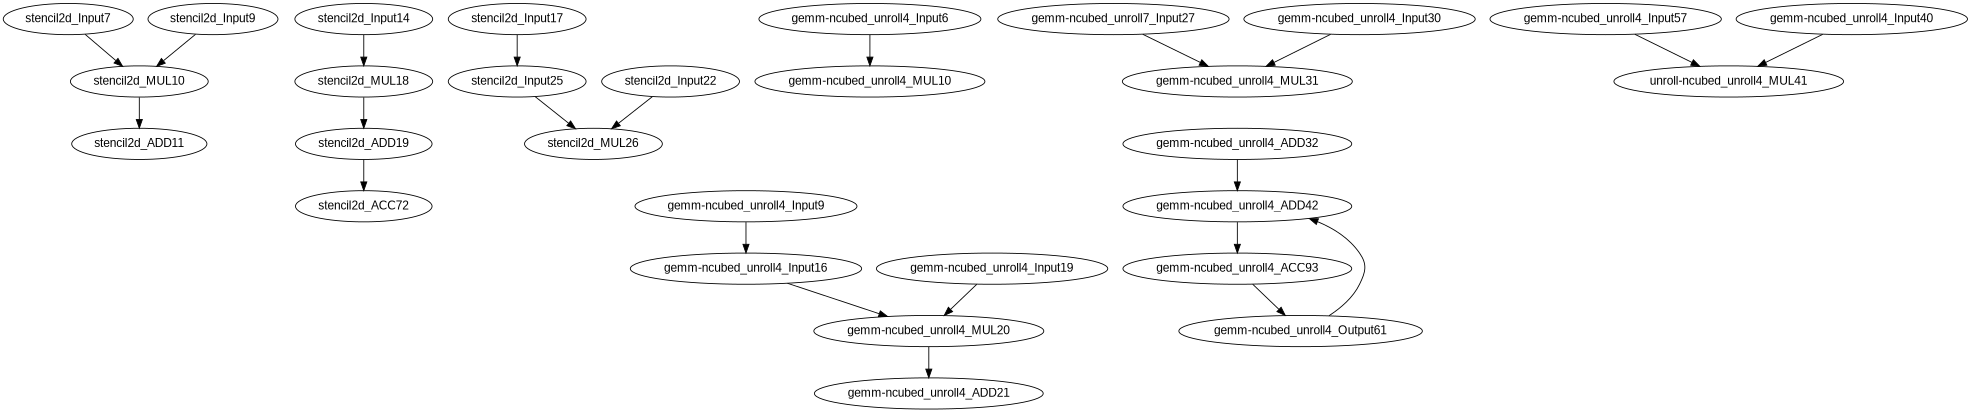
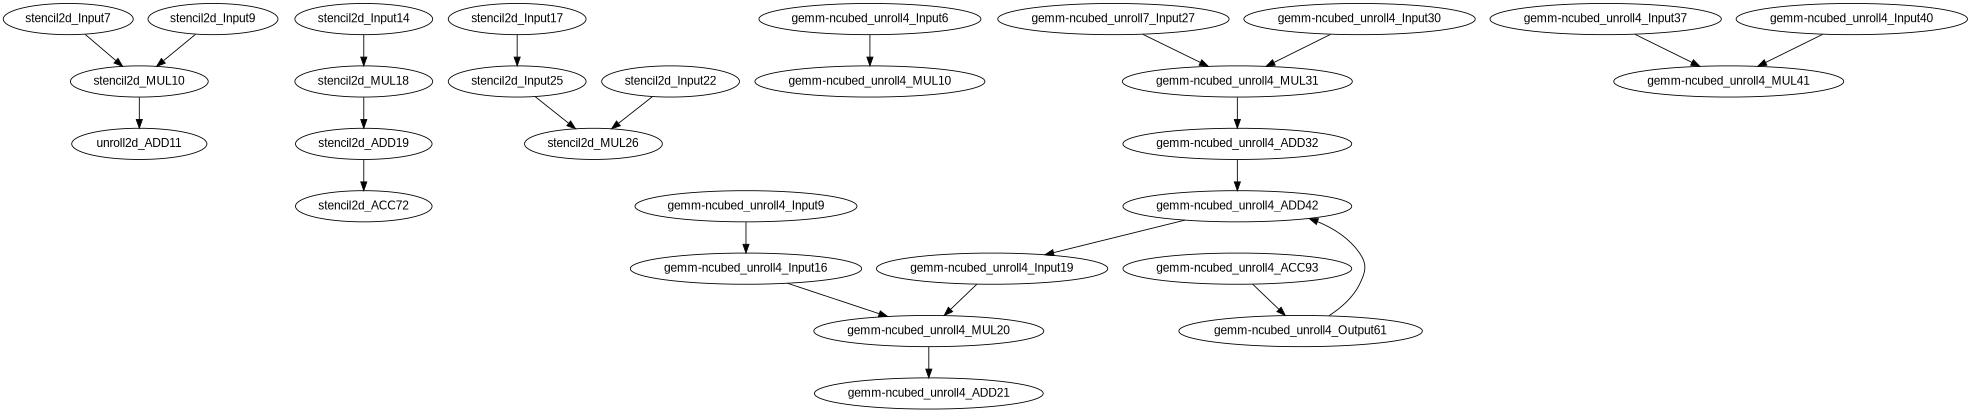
(1606, 19) -> (1606, 19)
(1729, 81) -> (1729, 81)
none -> (1237, 108)
(139, 144) -> (139, 144)
(1237, 233) -> (1119, 236)
